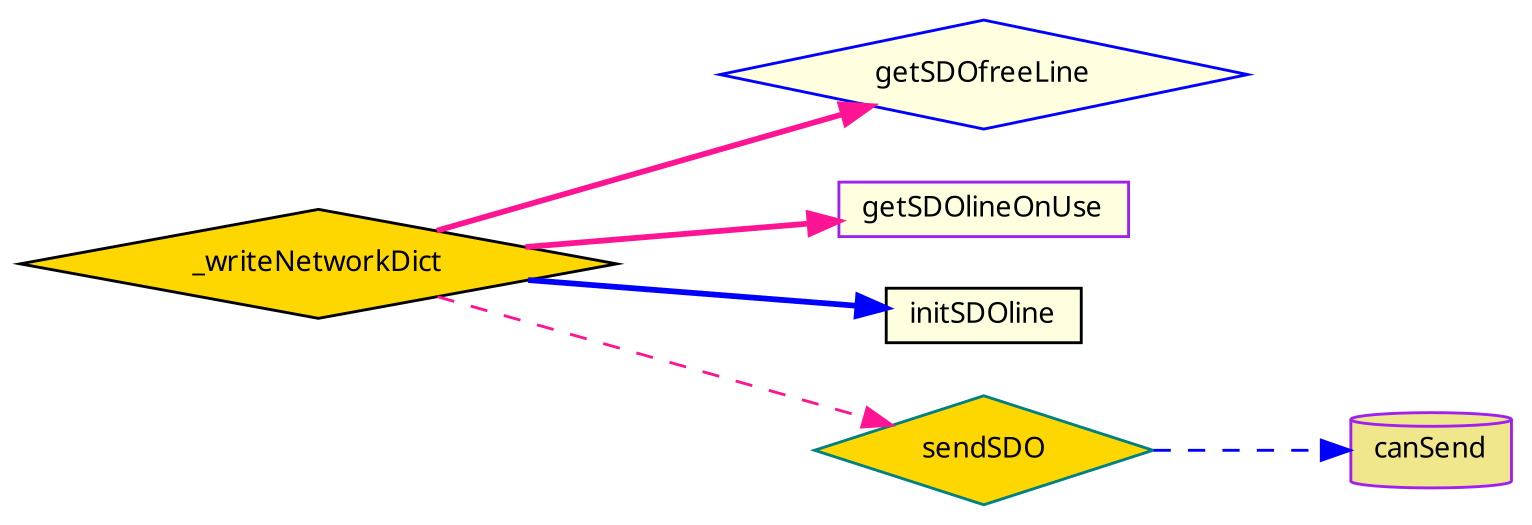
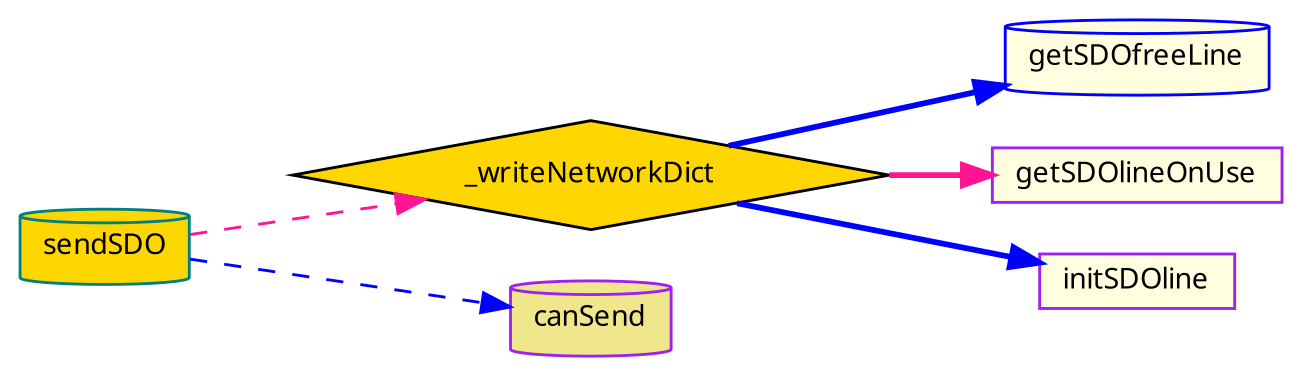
(984, 75) -> (1137, 58)
(640, 172) -> (853, 119)
(984, 315) -> (1137, 281)
(651, 357) -> (293, 219)
(984, 450) -> (105, 247)
